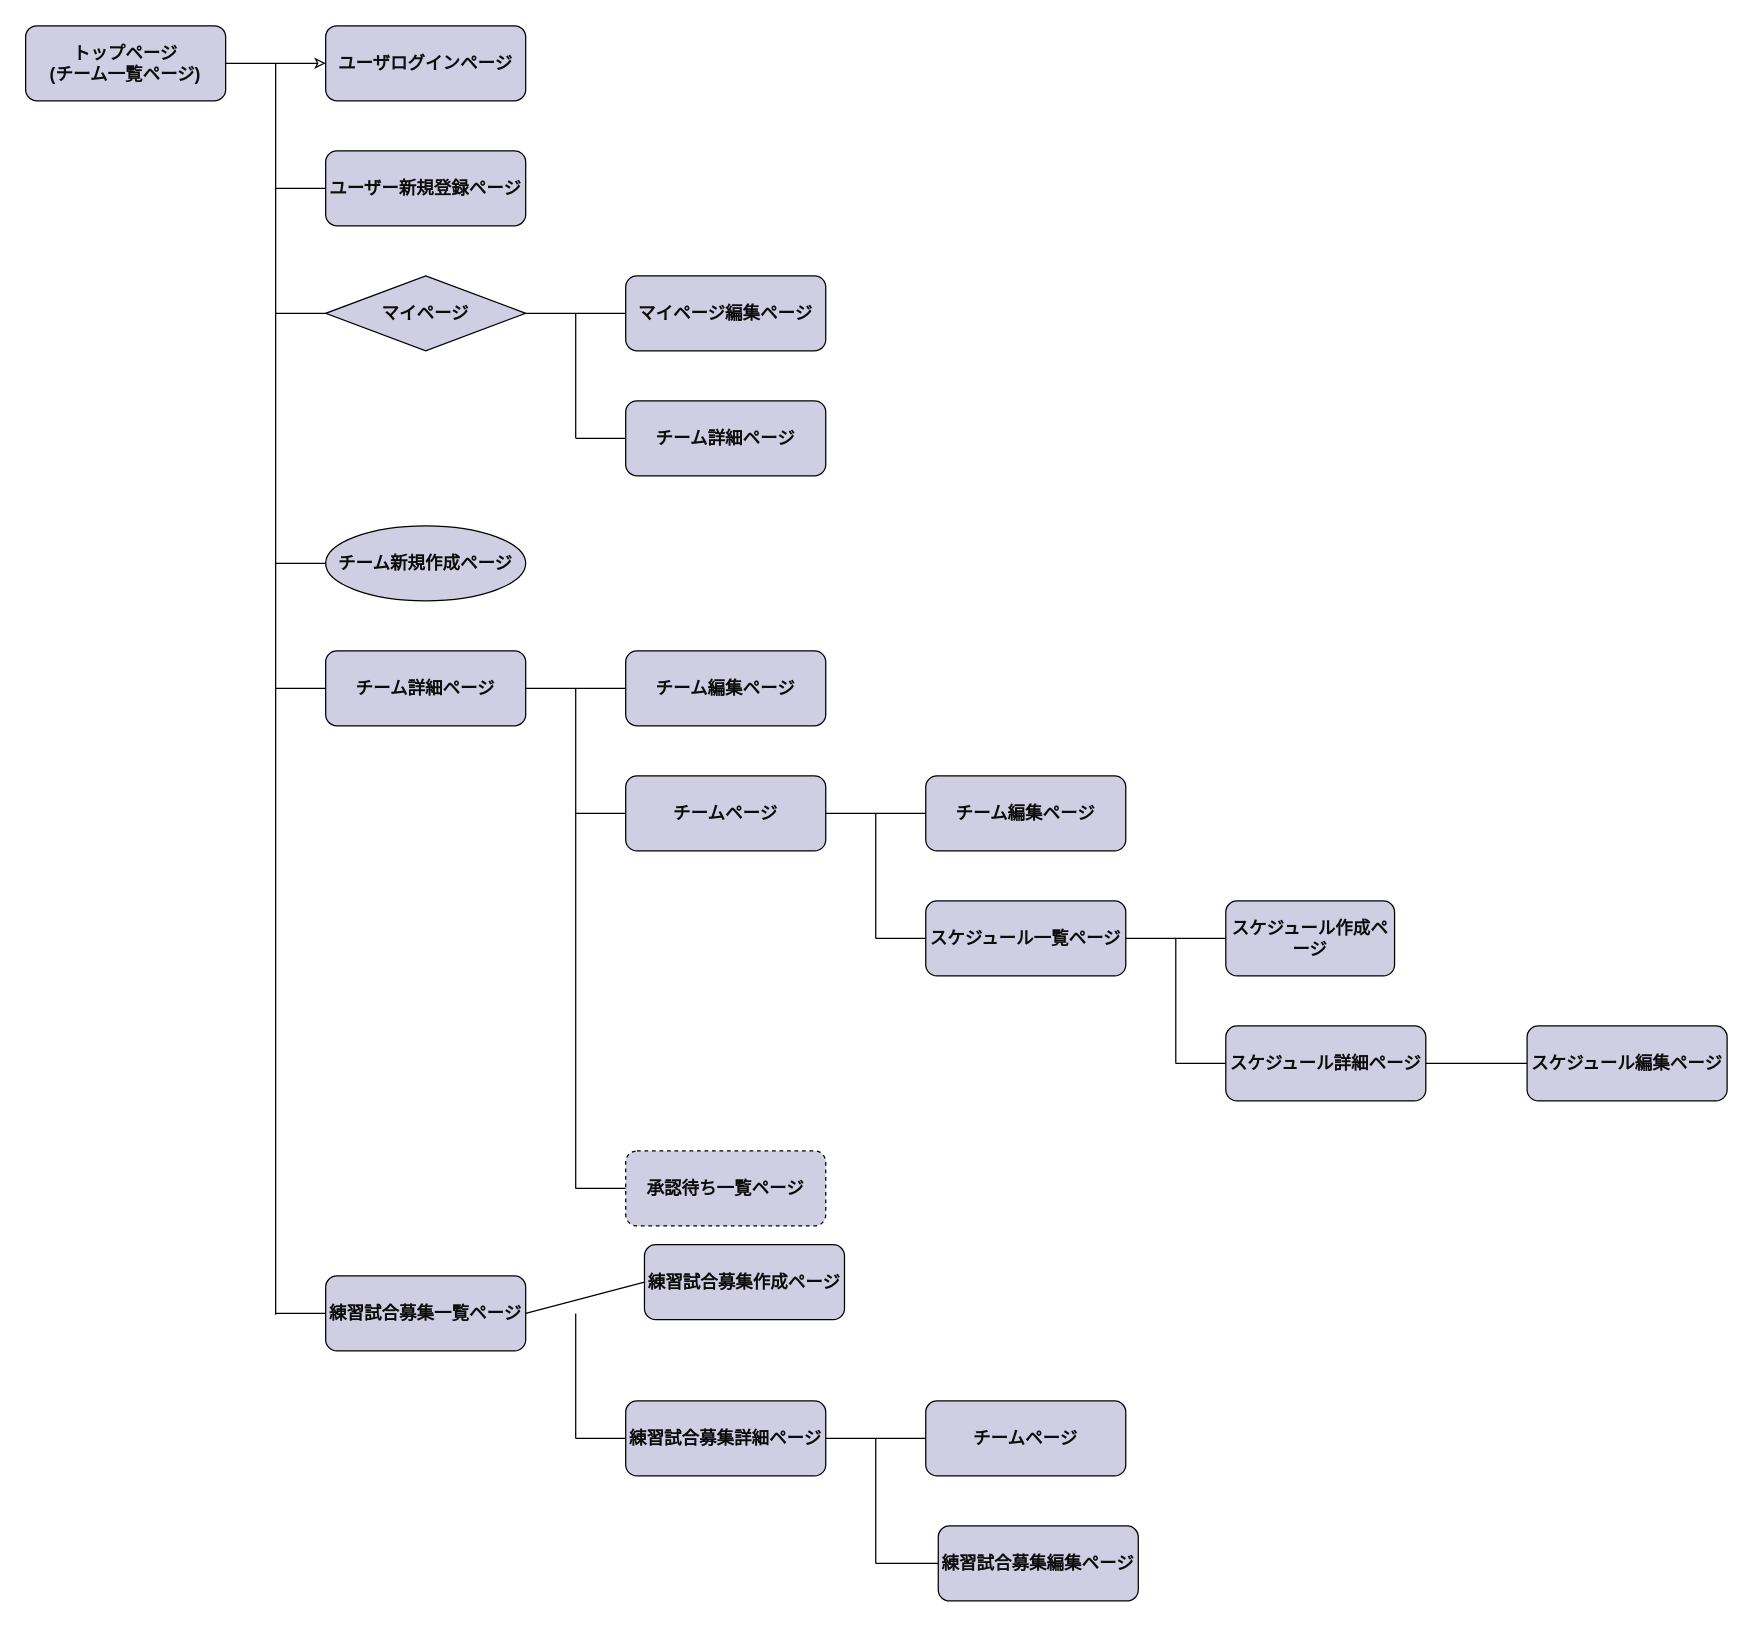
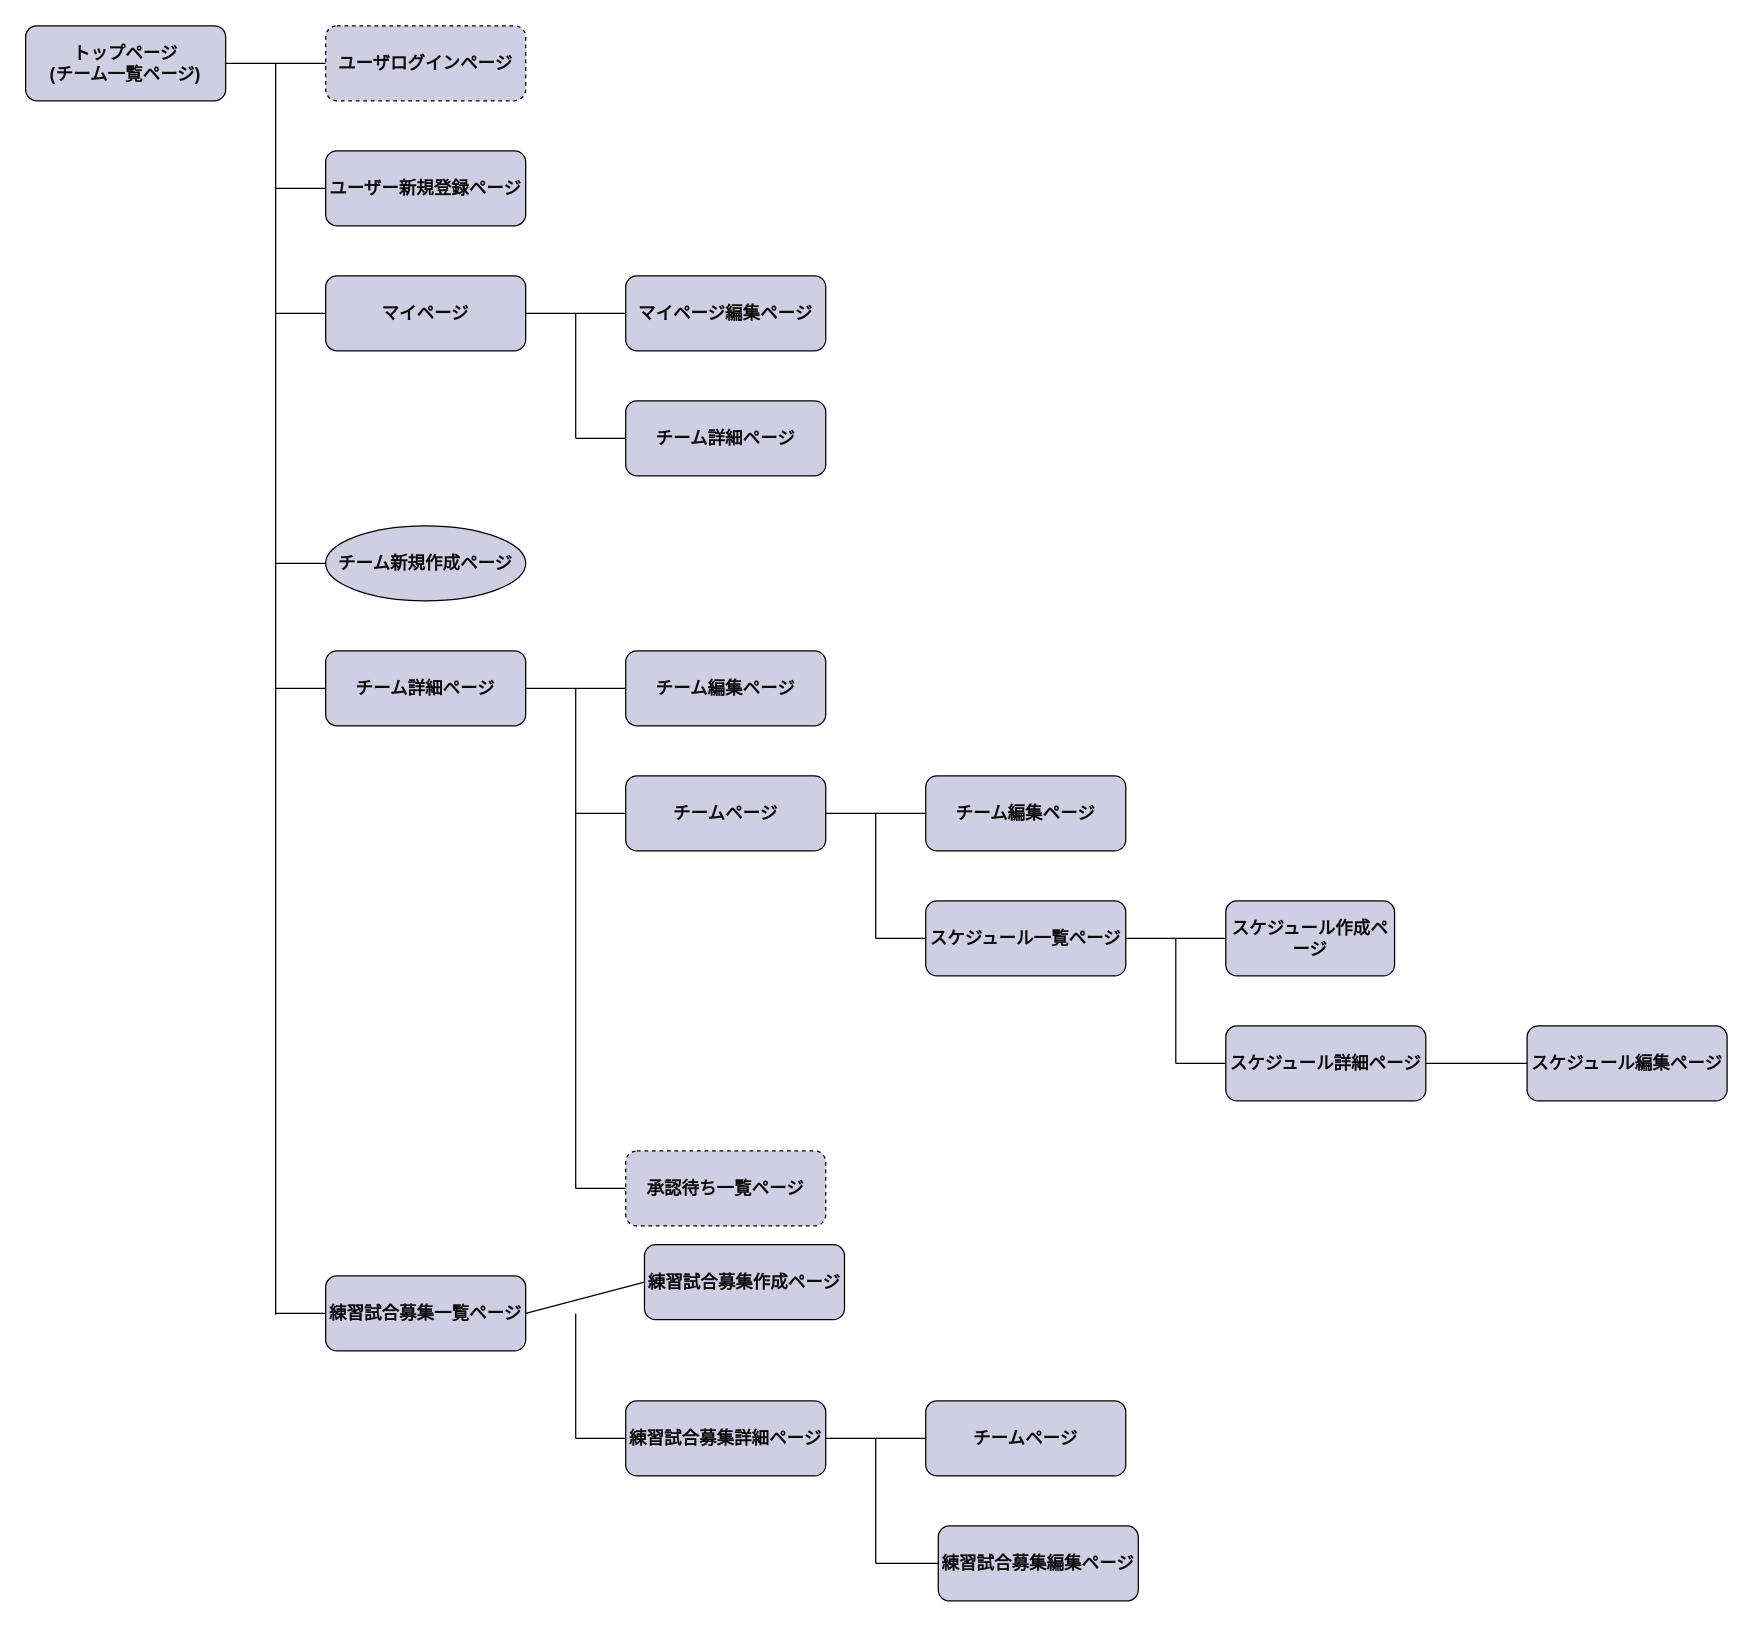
(316, 63) -> (320, 63)
(426, 63) -> (426, 63)
(426, 313) -> (426, 313)
